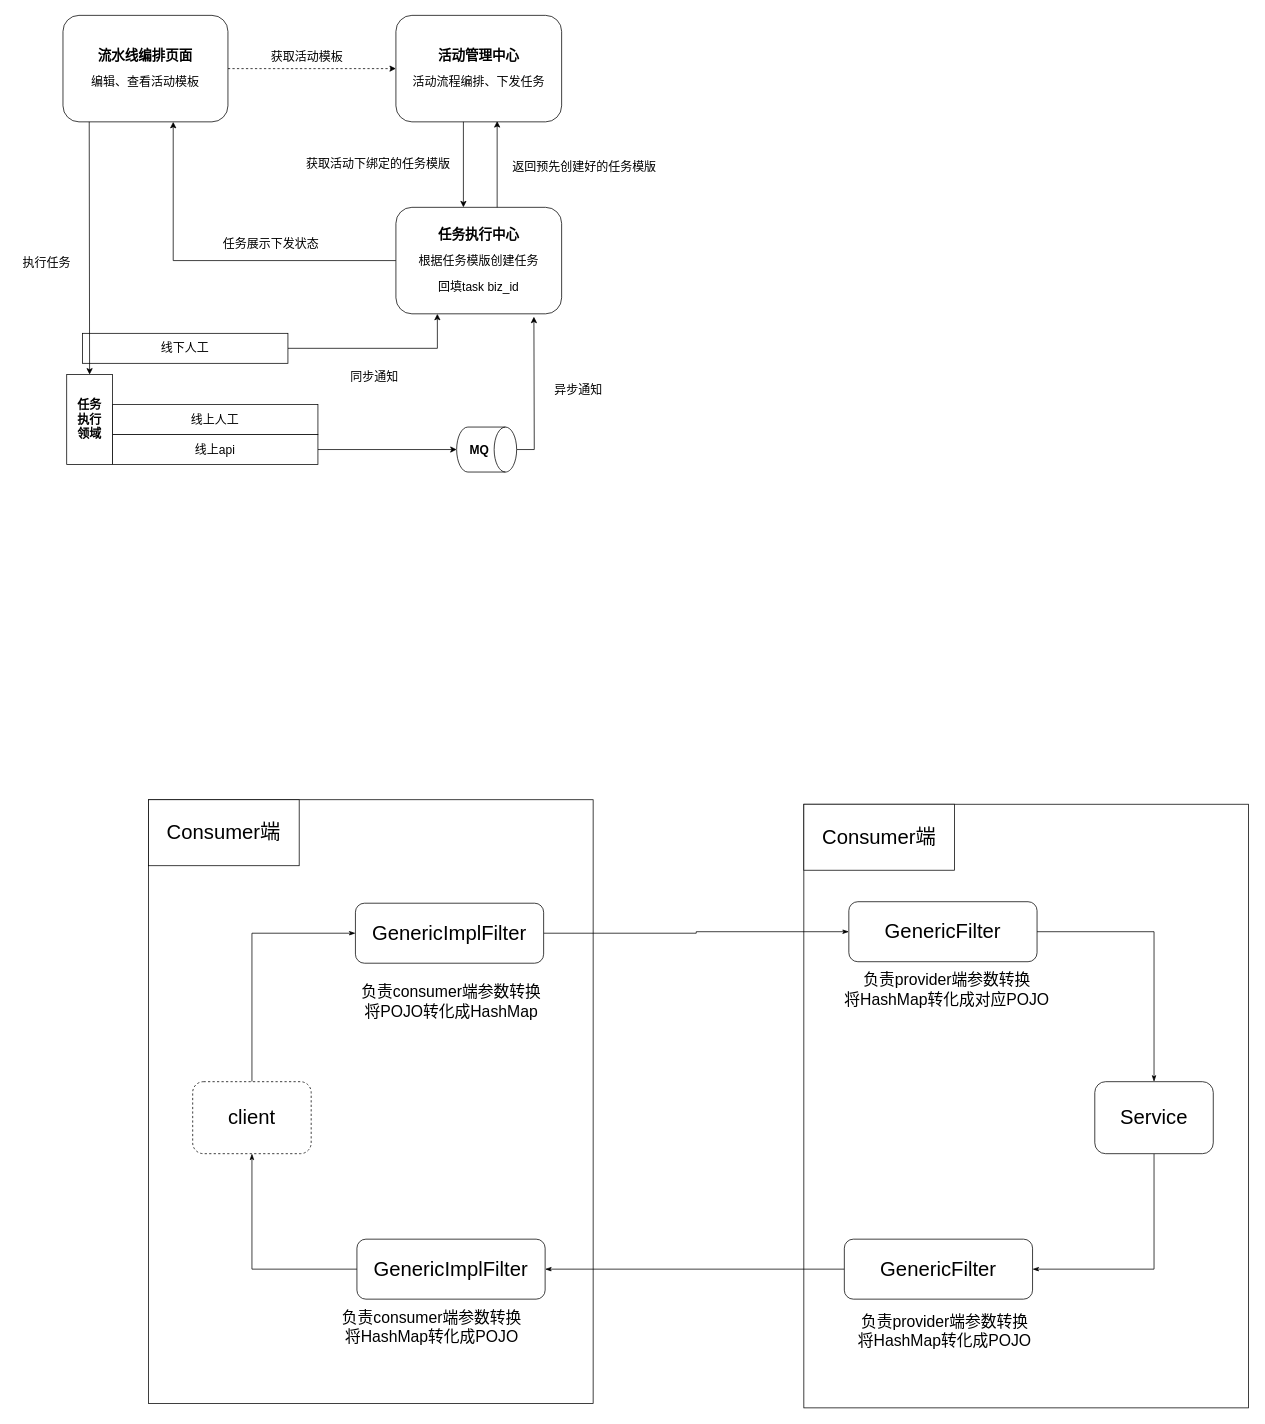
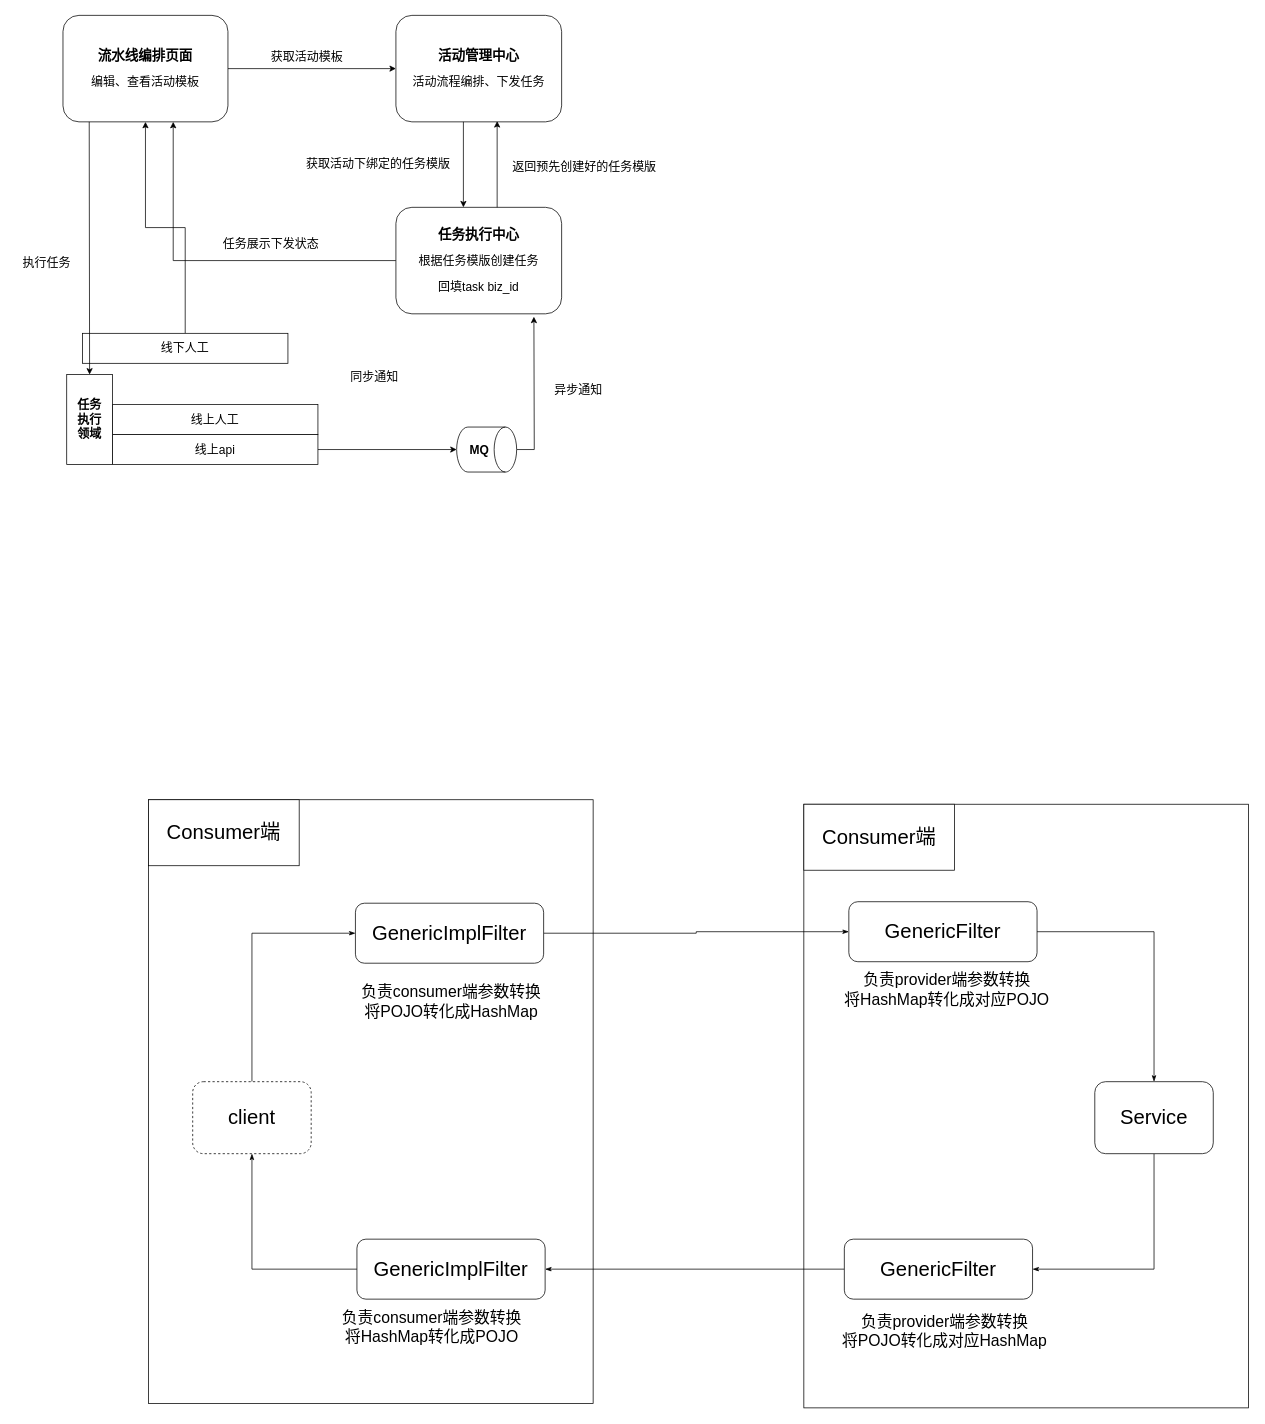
(309, 69) -> (309, 69)
(377, 348) -> (168, 228)
(945, 1331) -> (945, 1331)
